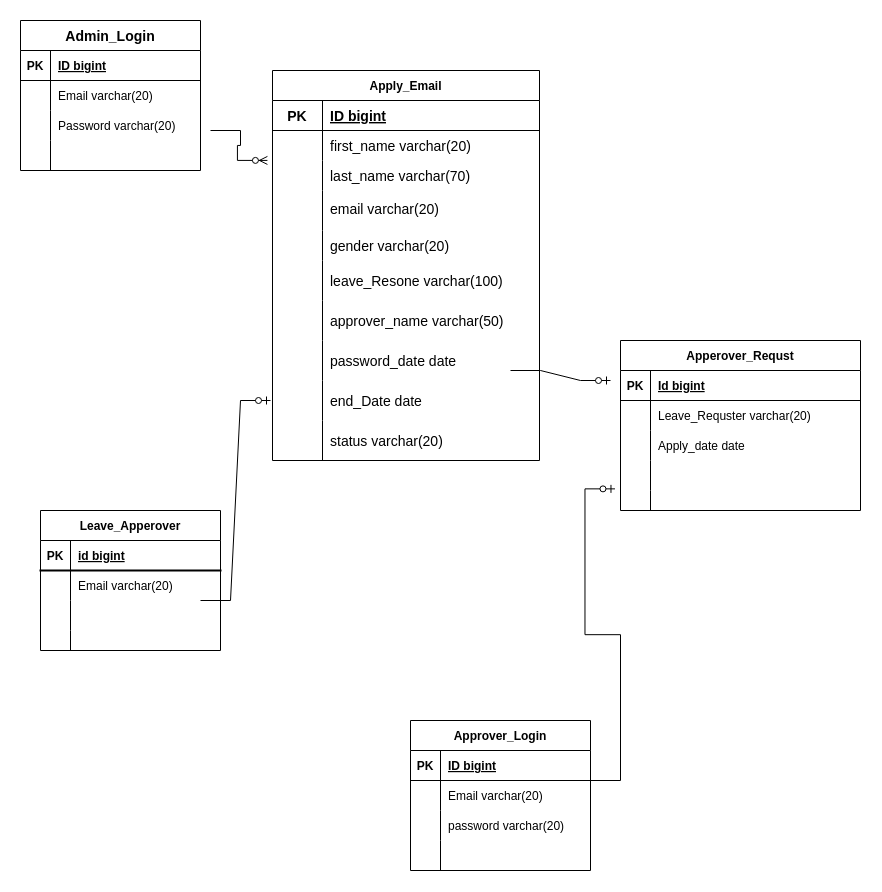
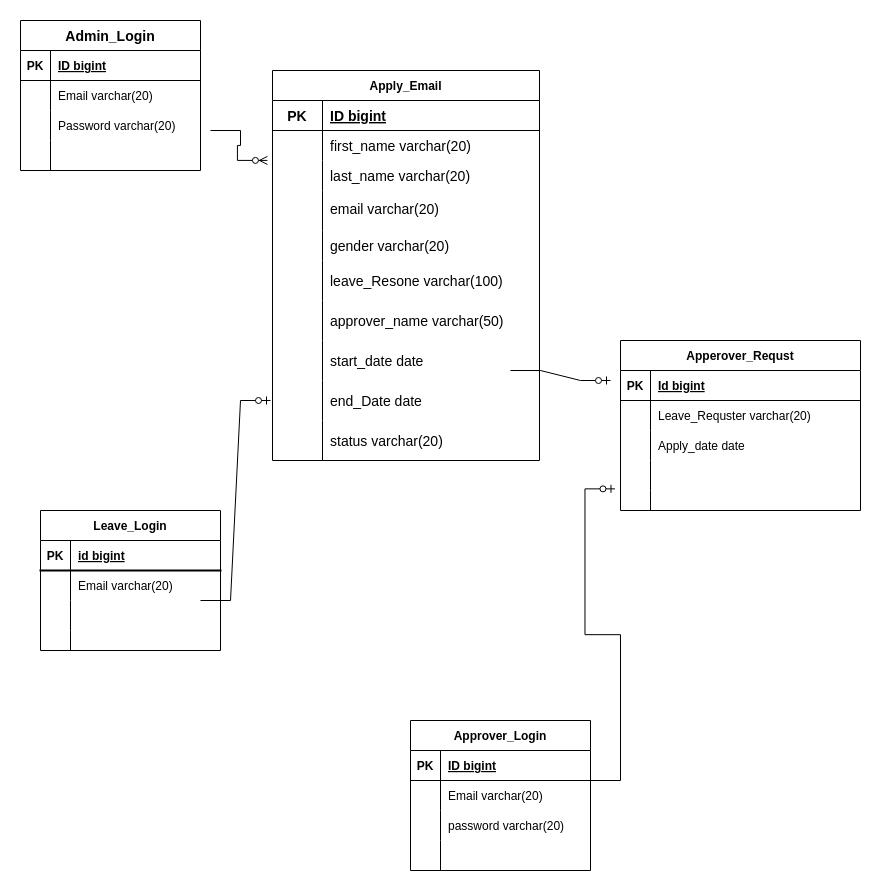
(409, 176) -> (409, 176)
(399, 361) -> (387, 361)
(130, 526) -> (130, 526)
